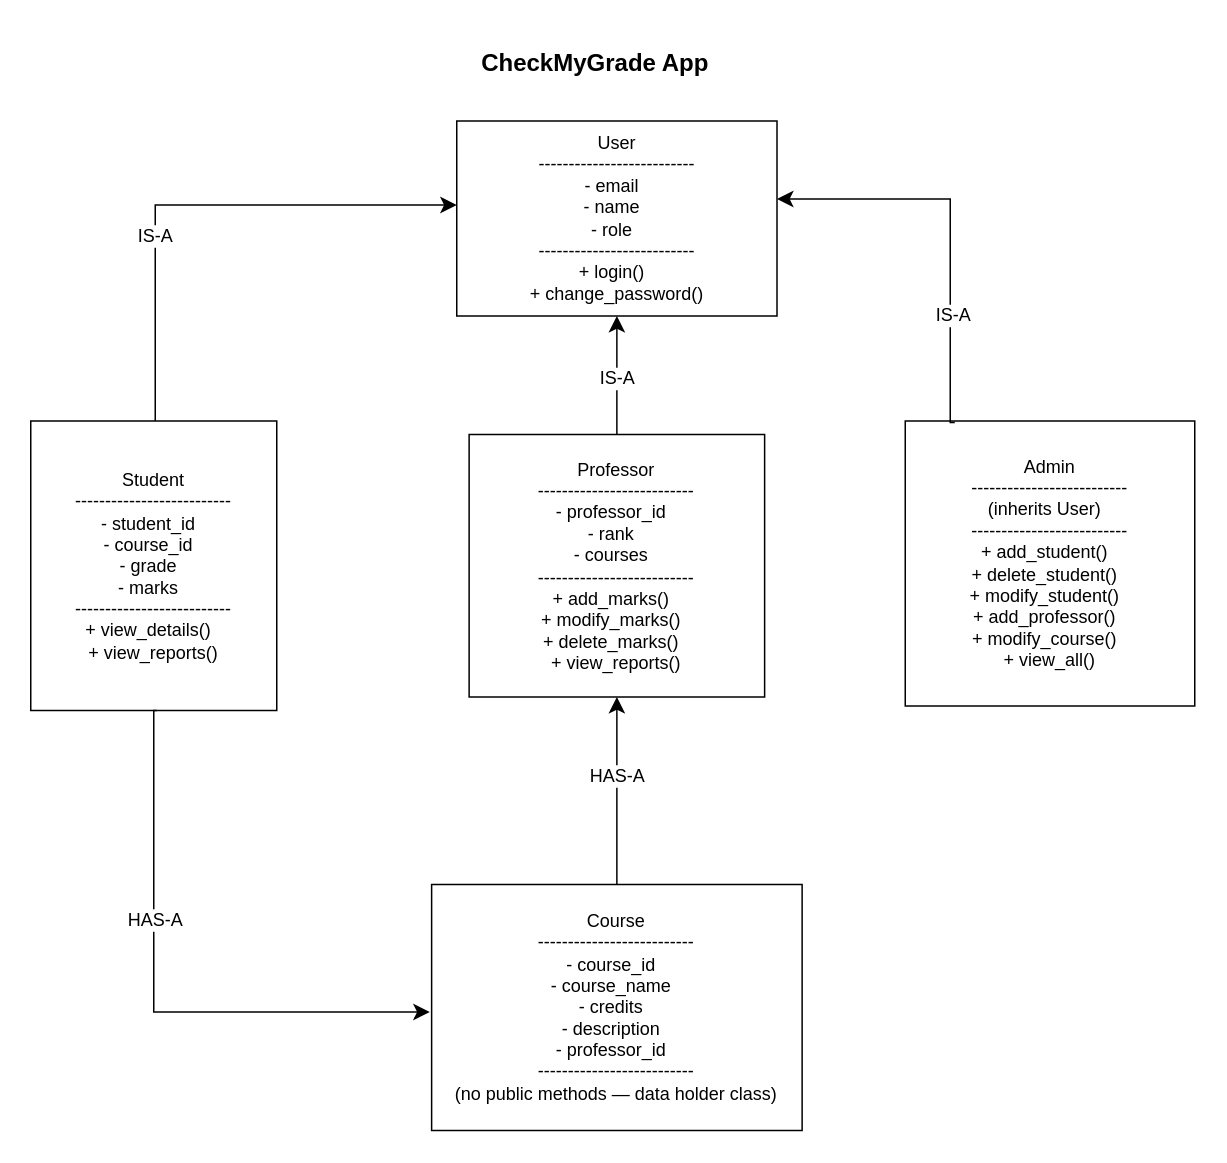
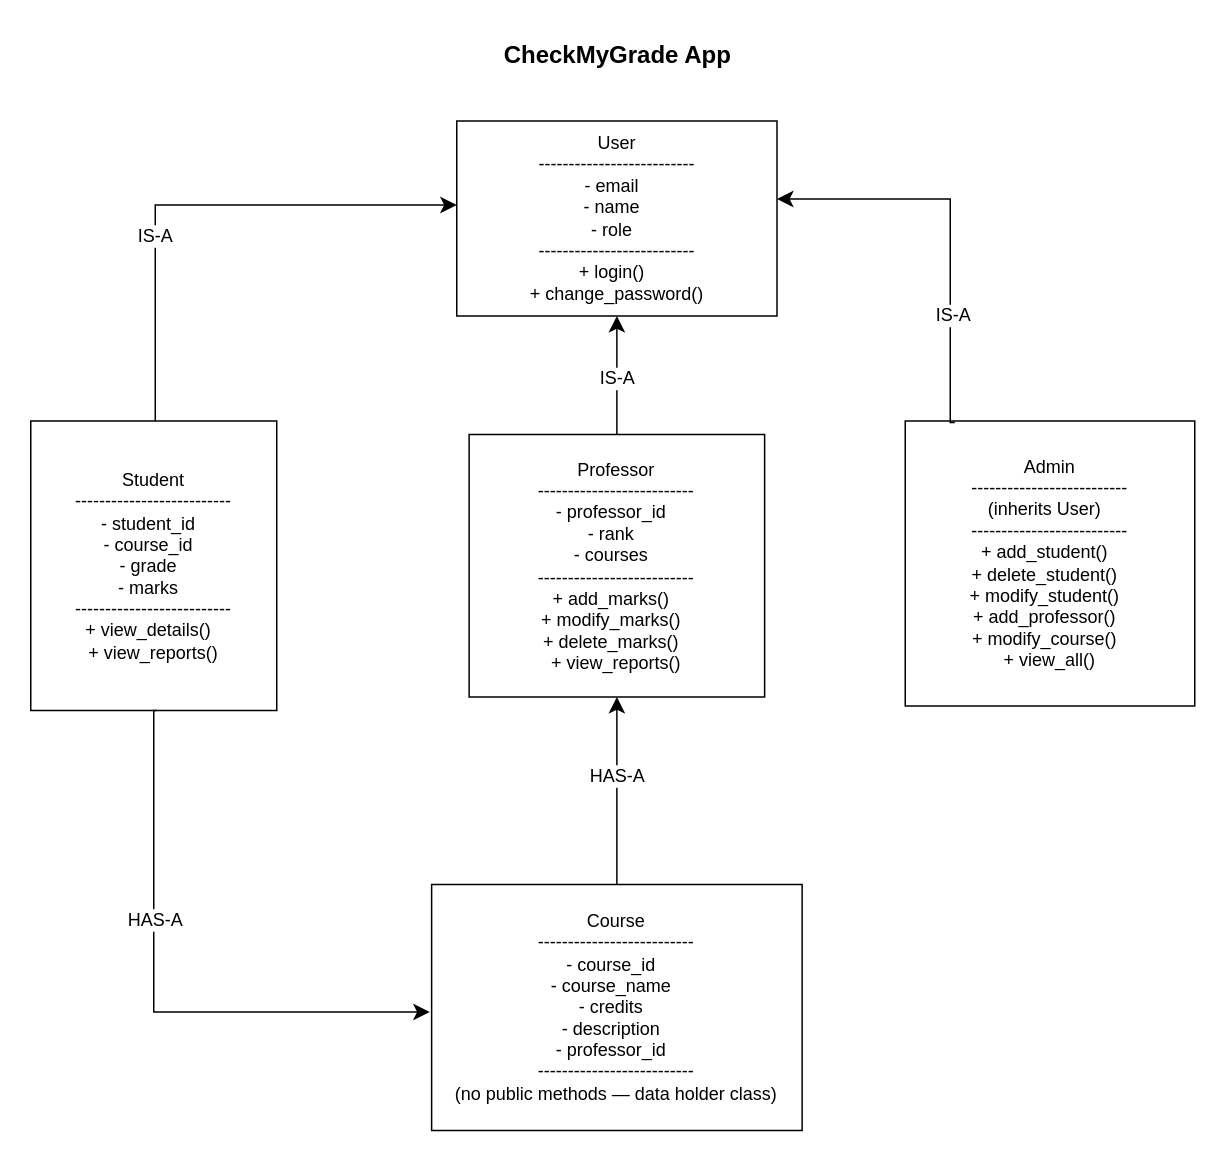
(594, 62) -> (617, 54)
